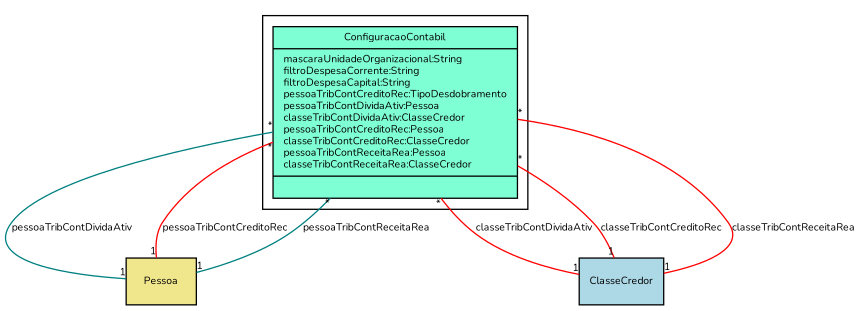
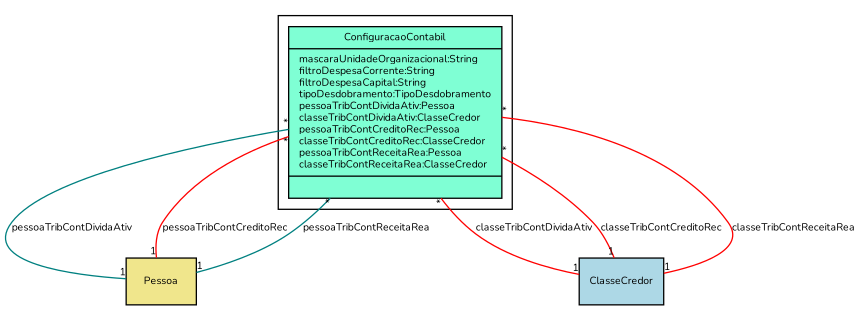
(395, 94) -> (395, 94)
